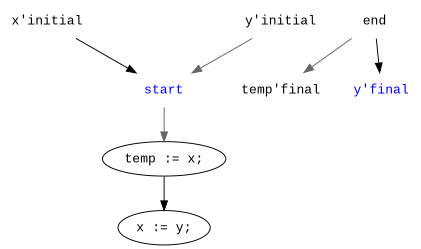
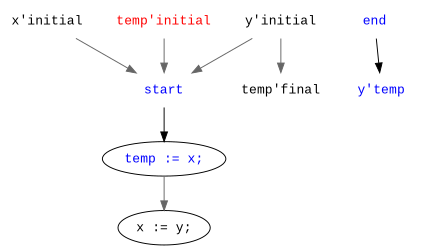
none -> (164, 21)
(375, 21) -> (375, 21)
(102, 53) -> (102, 53)
(332, 53) -> (281, 51)
(381, 90) -> (381, 90)
(164, 120) -> (164, 120)
(164, 159) -> (164, 159)
(164, 189) -> (164, 189)
